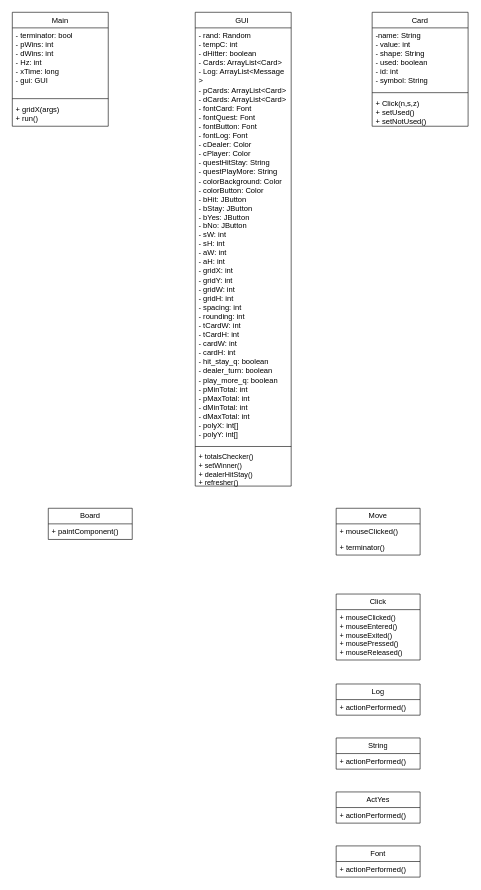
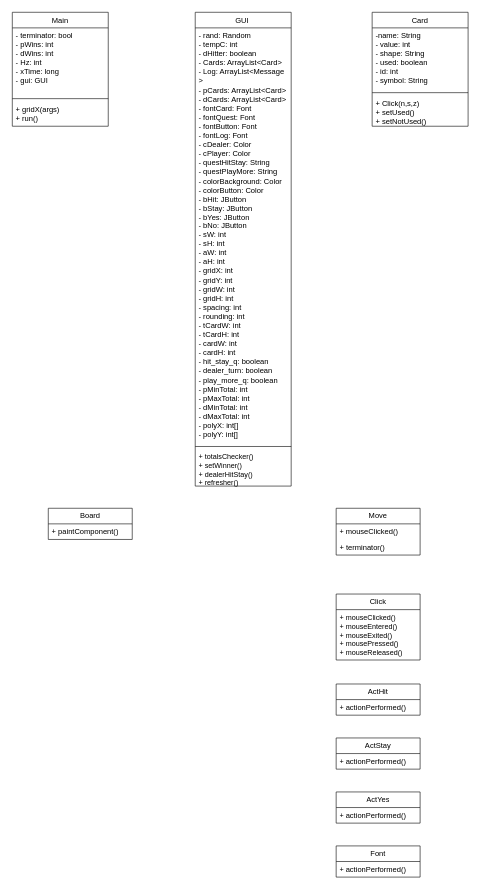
(378, 692) -> (378, 692)
(378, 746) -> (378, 746)
